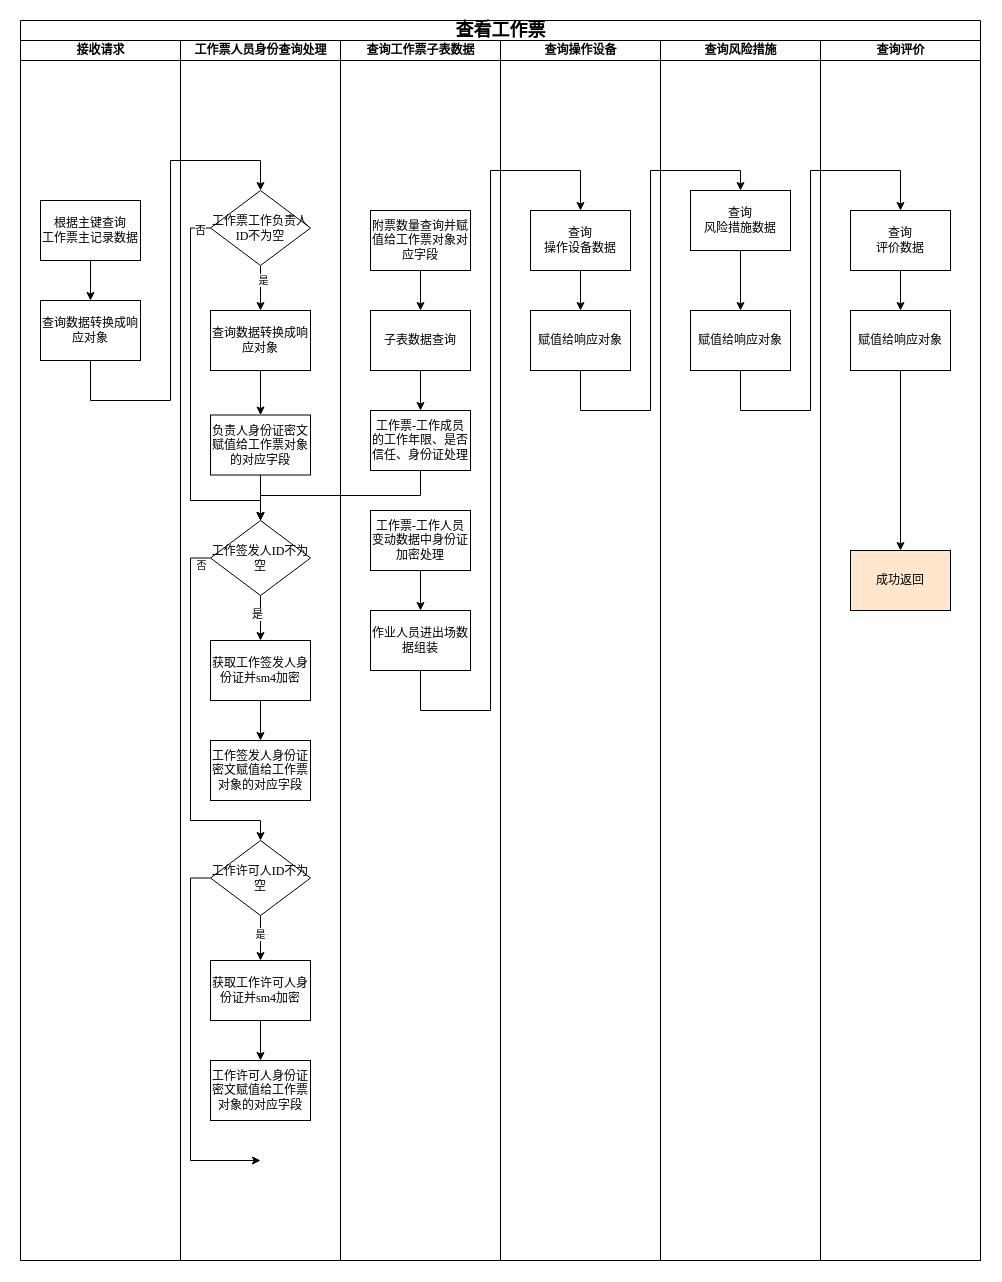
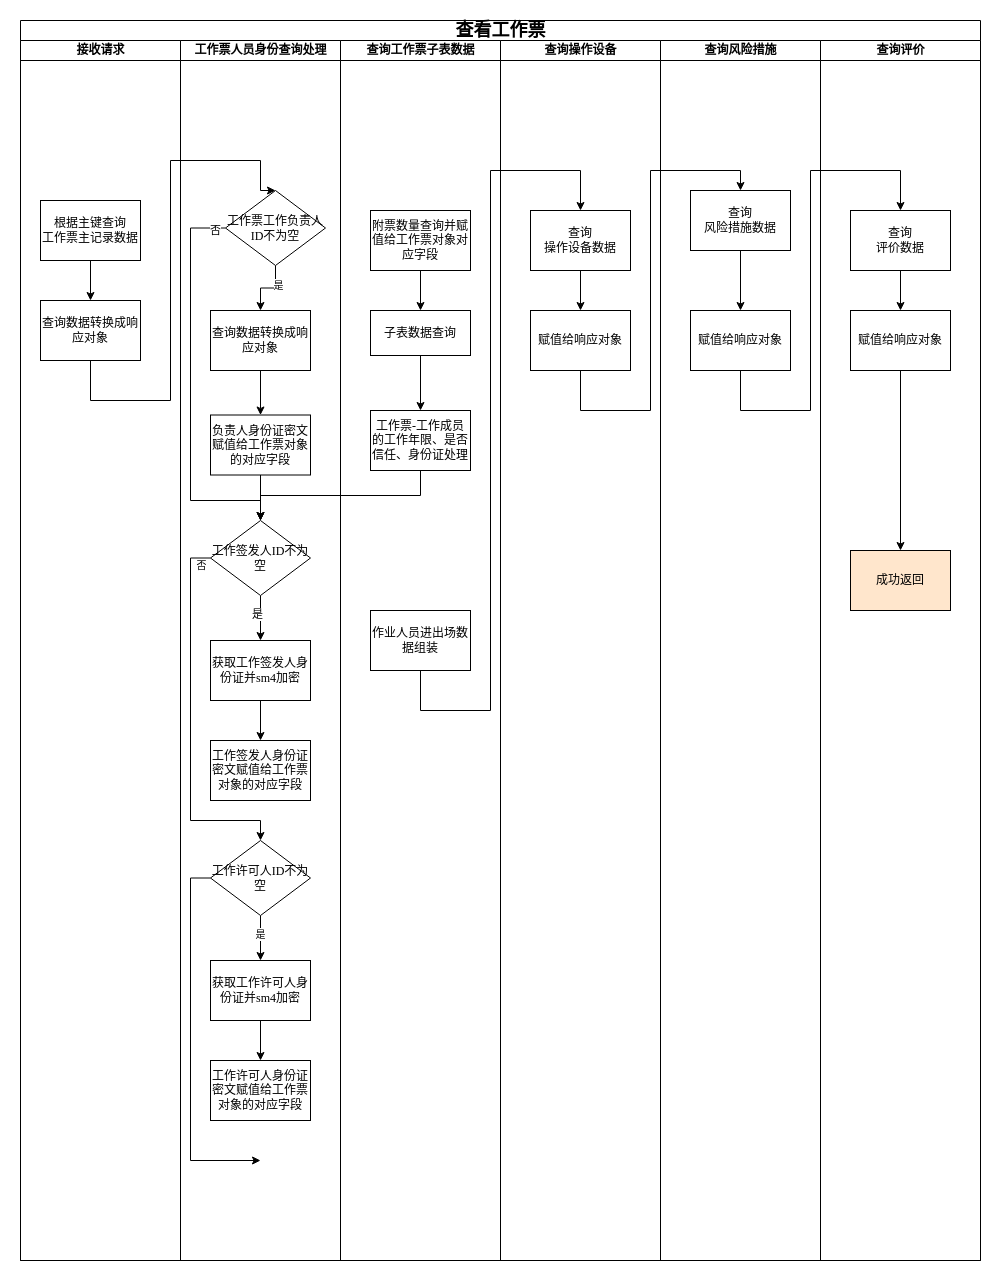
(261, 228) -> (276, 228)
(421, 341) -> (421, 333)
(421, 541) -> none
(421, 587) -> none
